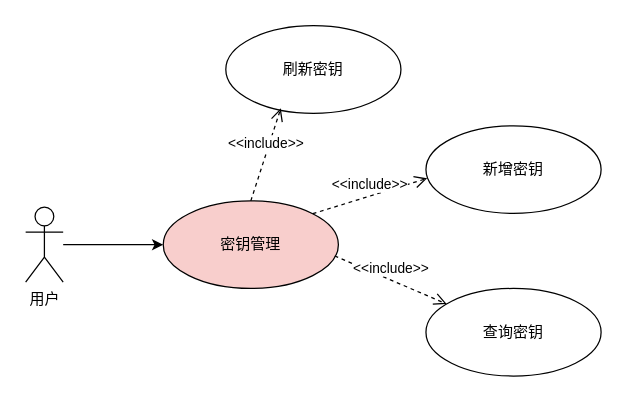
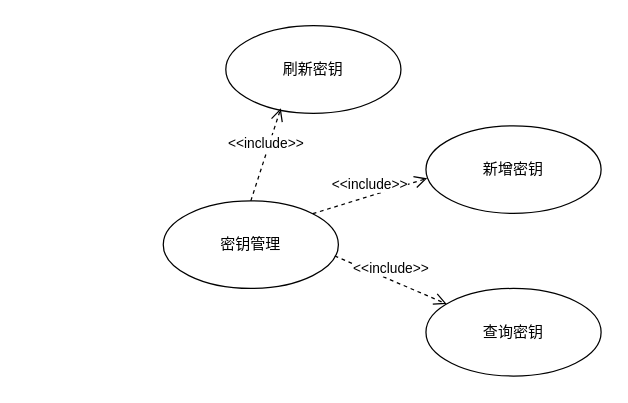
(44, 244) -> none
(109, 244) -> none
(251, 244) -> (251, 244)
